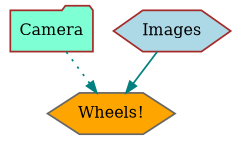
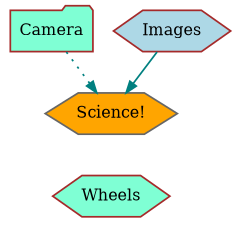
(111, 114) -> (111, 114)
none -> (111, 196)
